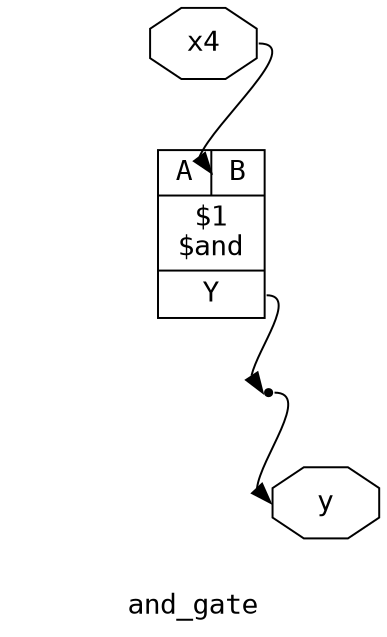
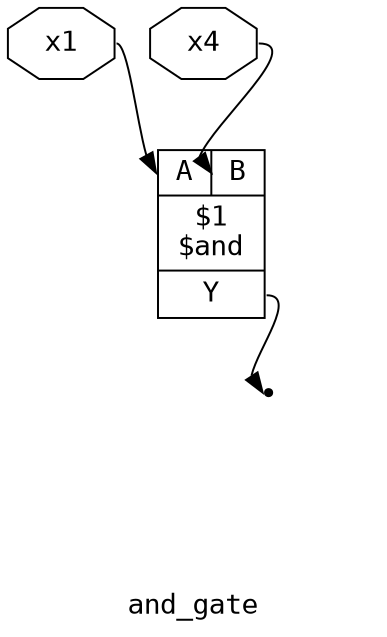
none -> (61, 43)
(326, 503) -> none
